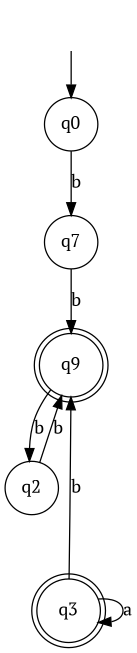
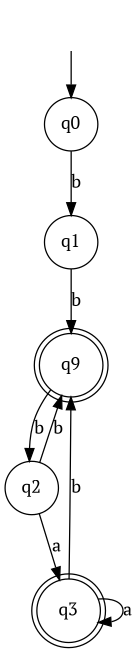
(71, 242) -> (71, 242)
none -> (47, 541)
